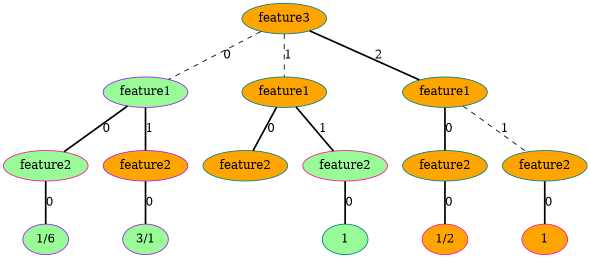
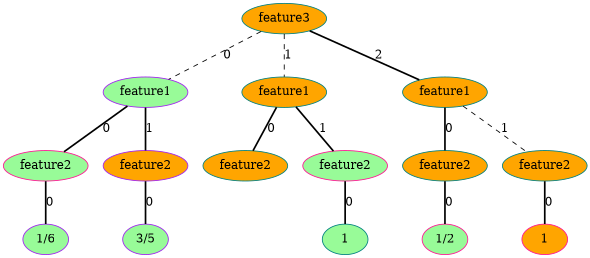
(146, 239) -> (146, 239)
(445, 239) -> (445, 239)
